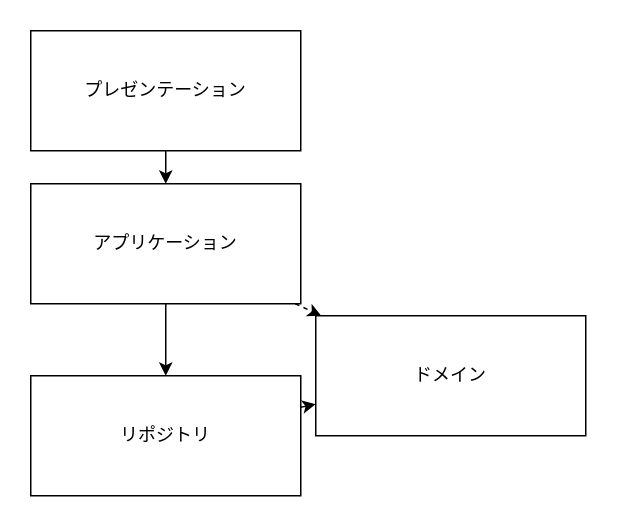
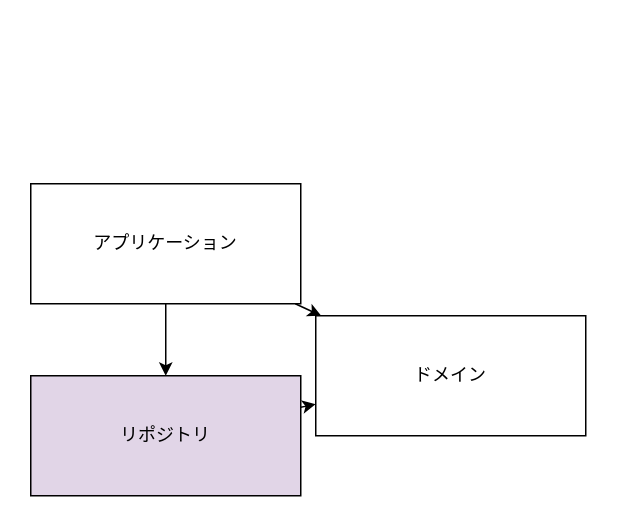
(166, 91) -> none
(166, 162) -> none
(304, 308) -> (304, 308)
(166, 436) -> (166, 436)
